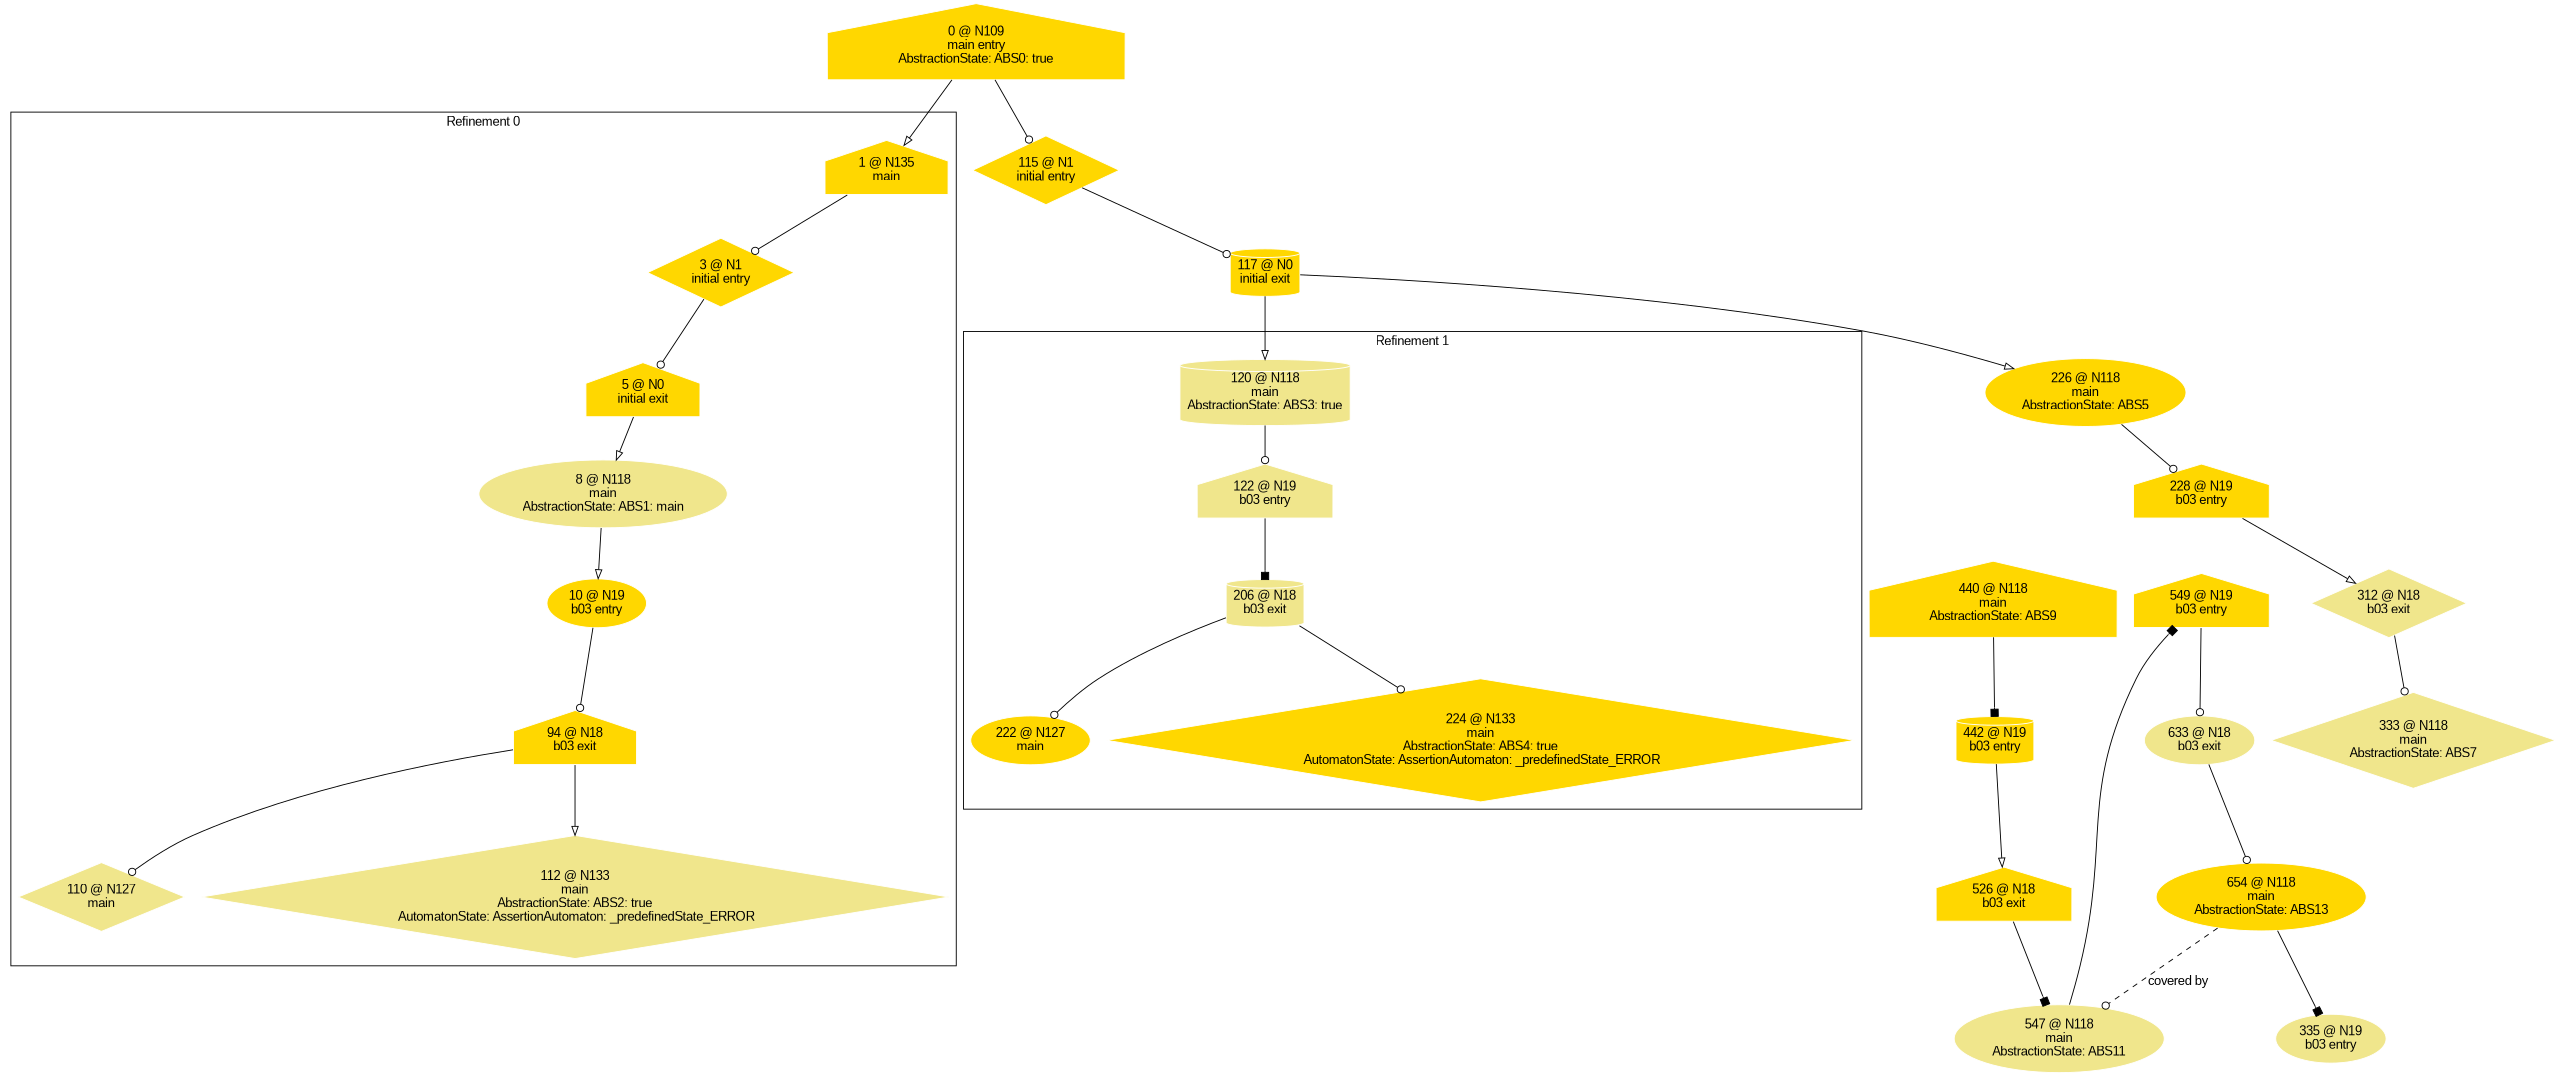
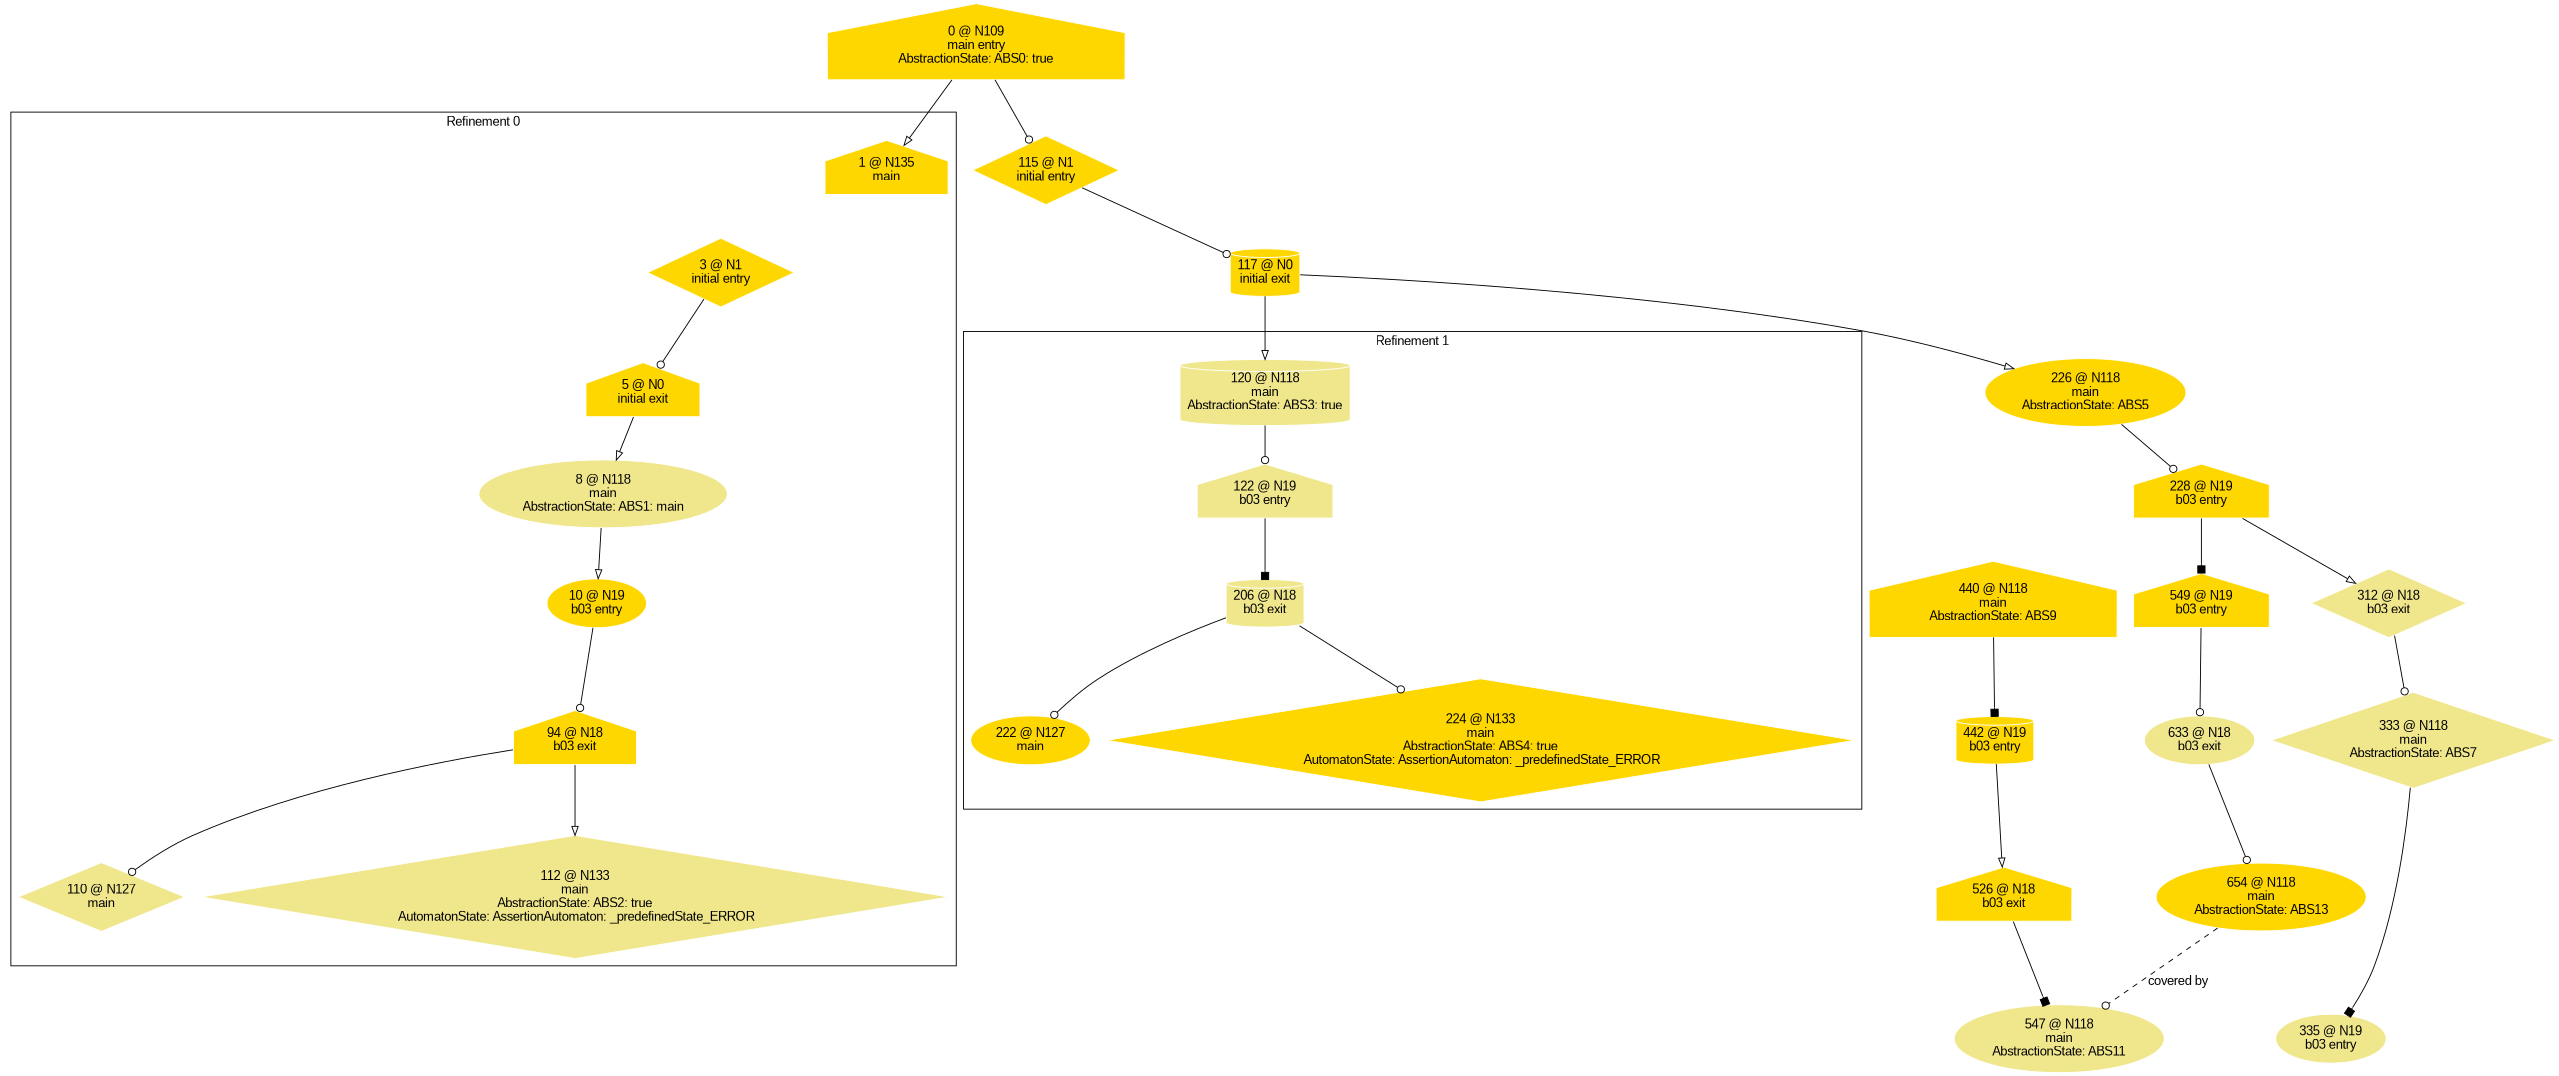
(803, 222) -> none
(2099, 813) -> (2201, 541)
(2296, 969) -> (2393, 901)
